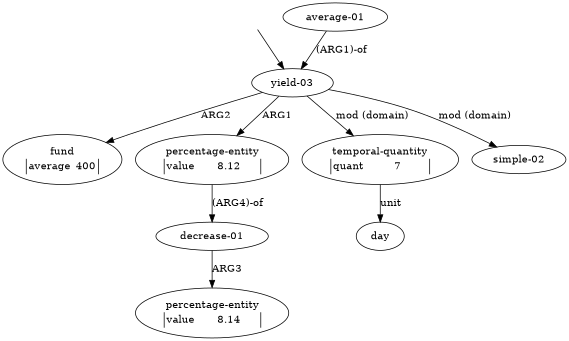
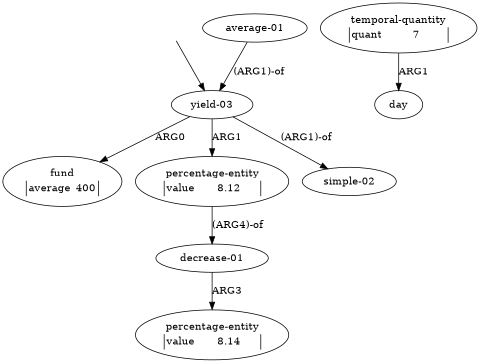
(327, 113) -> none
(216, 116) -> (170, 138)
(475, 116) -> (307, 138)
(391, 203) -> (414, 72)
